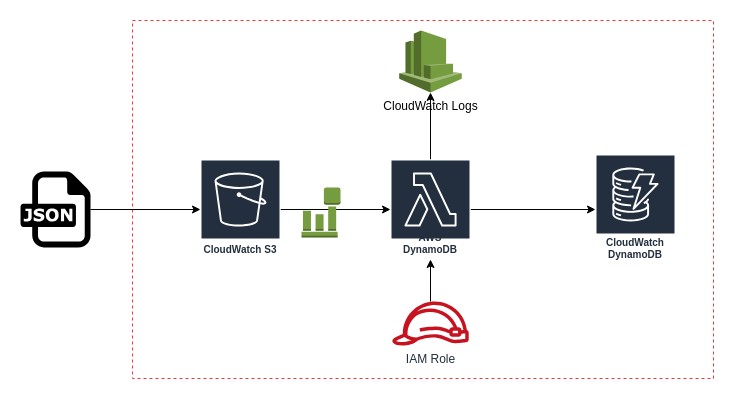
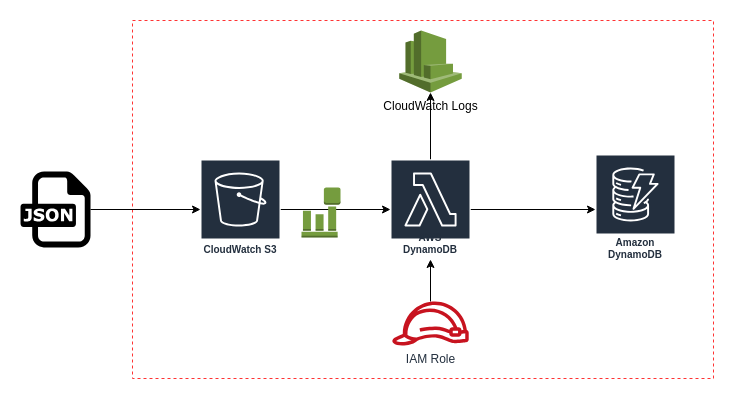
(636, 249) -> (636, 249)
